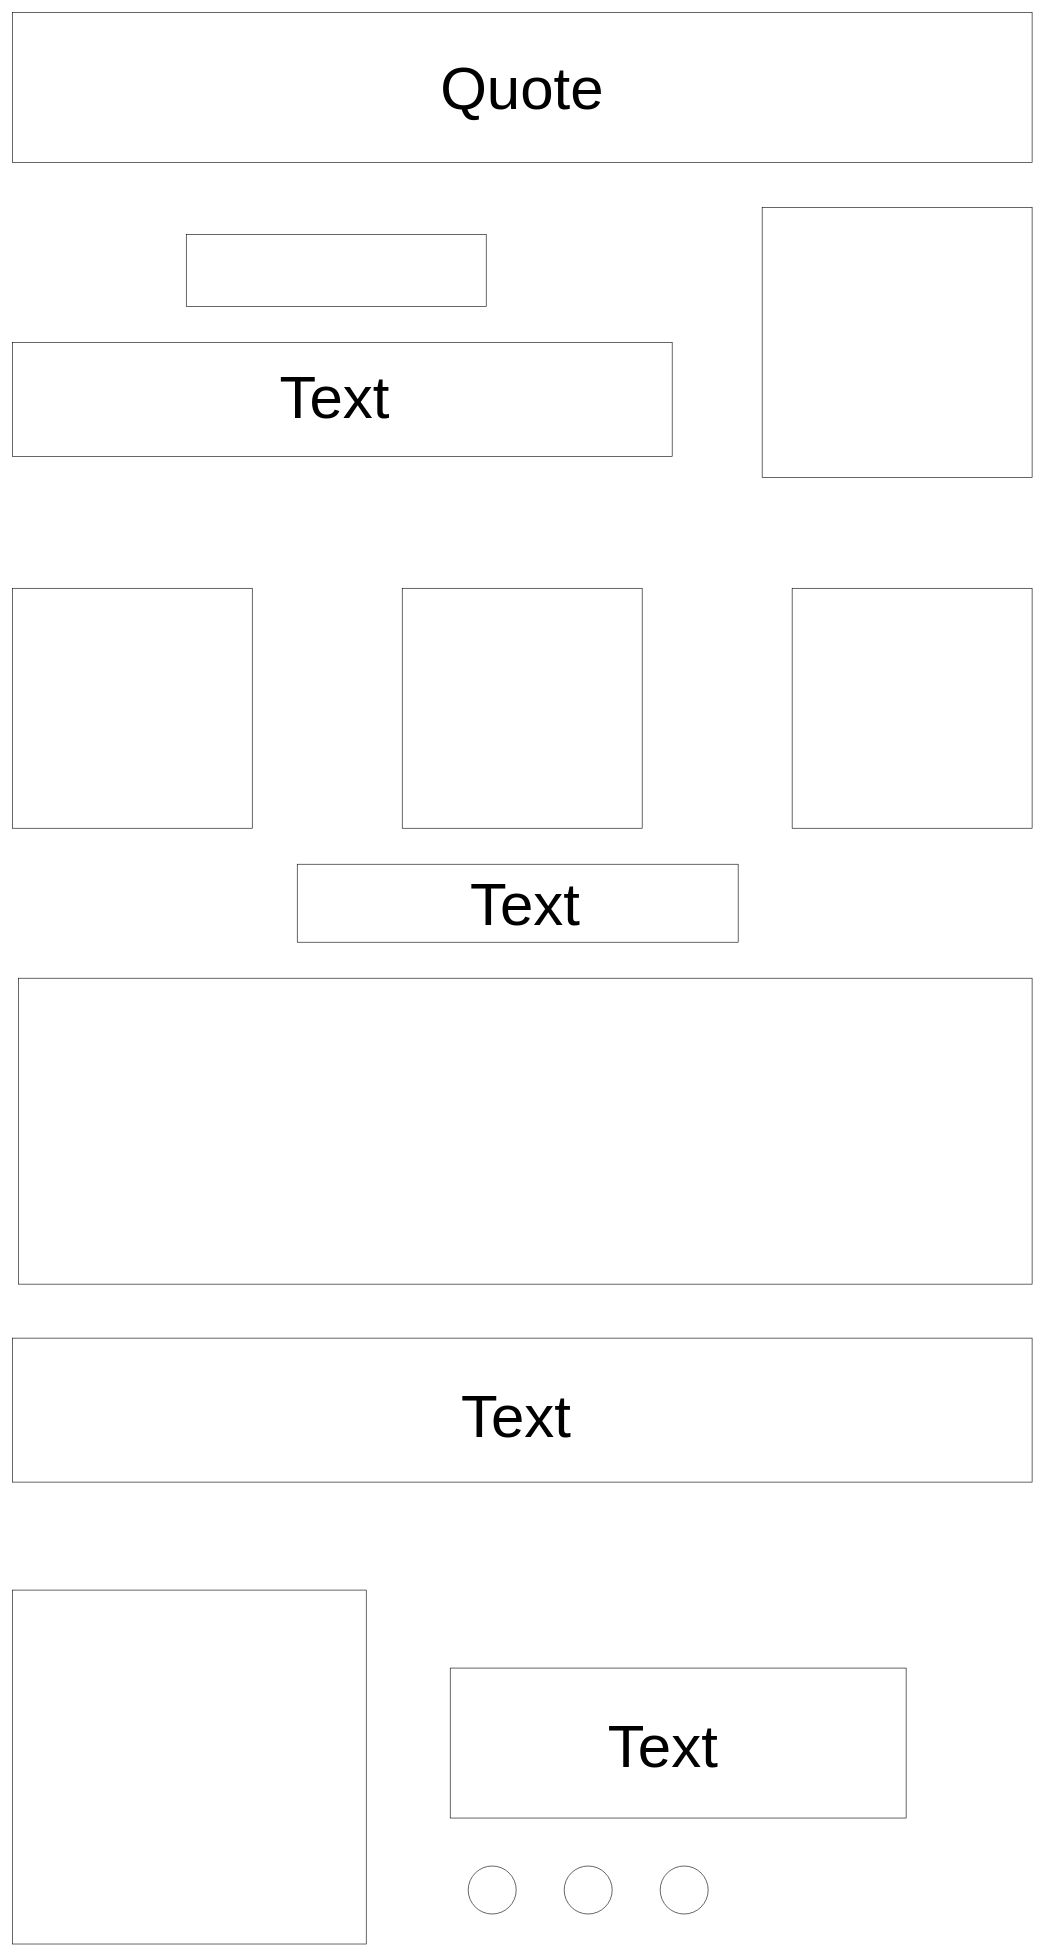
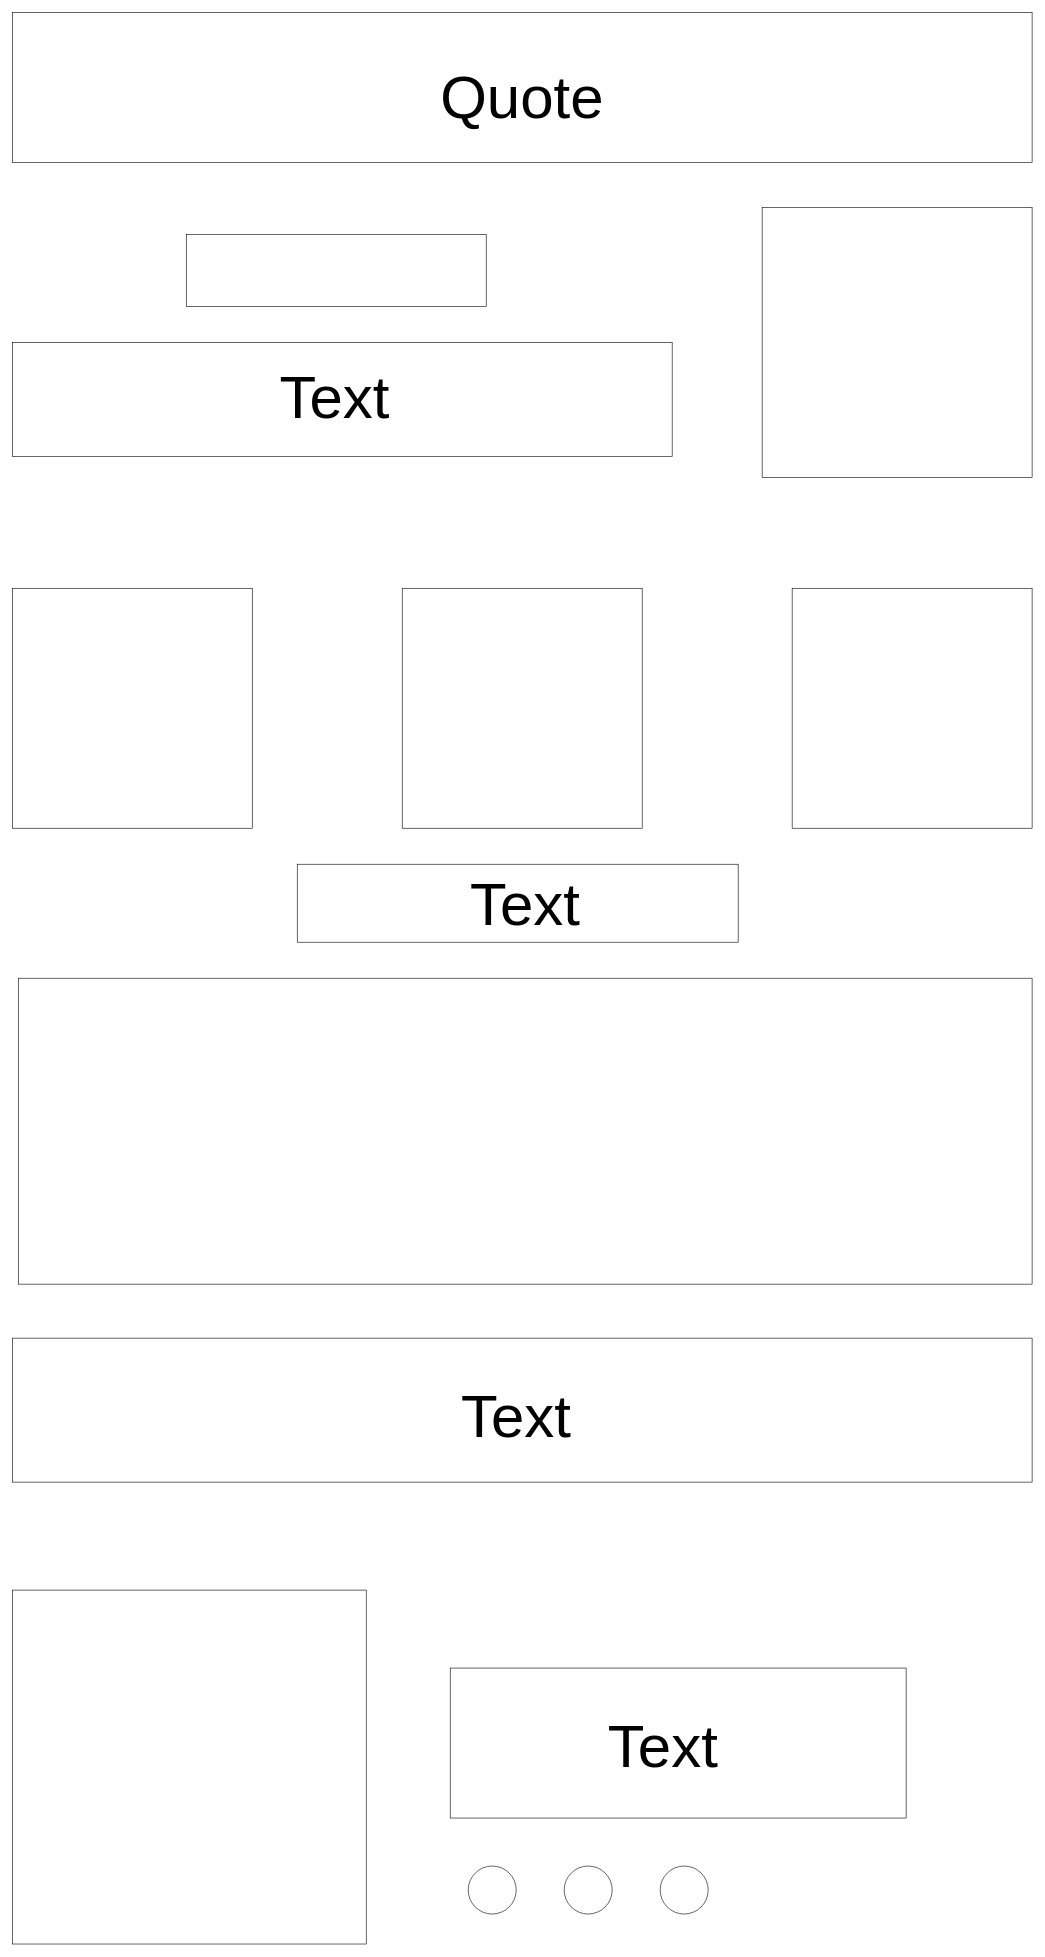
(522, 87) -> (522, 96)
